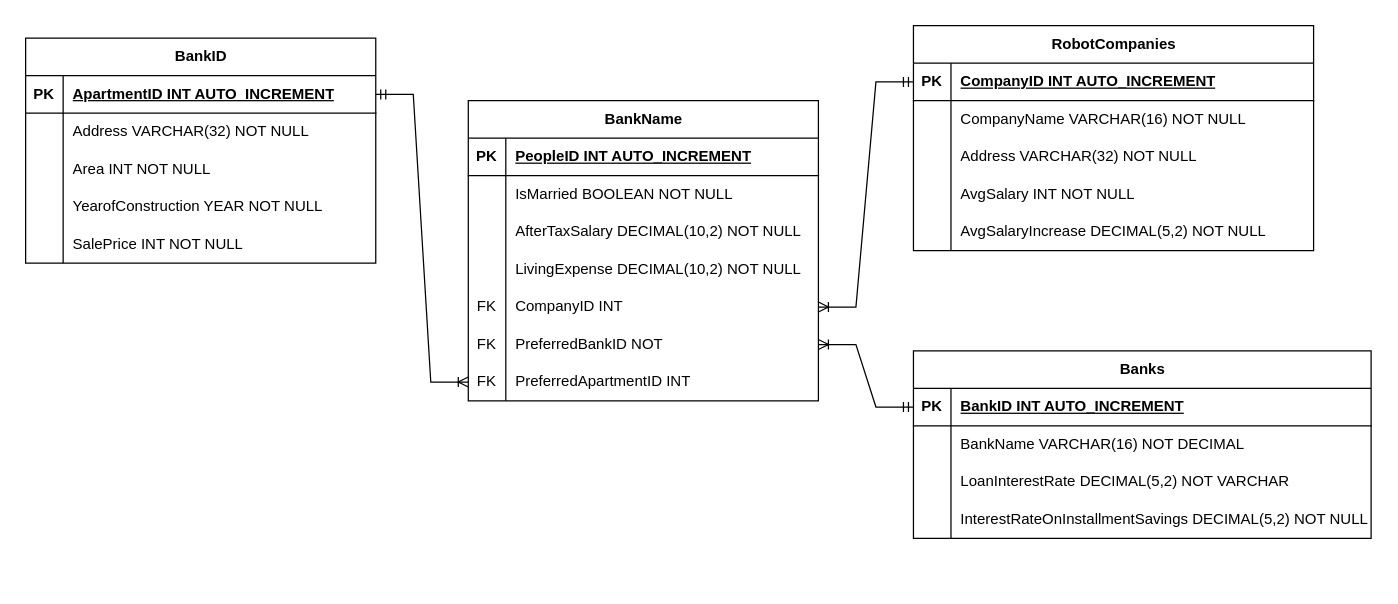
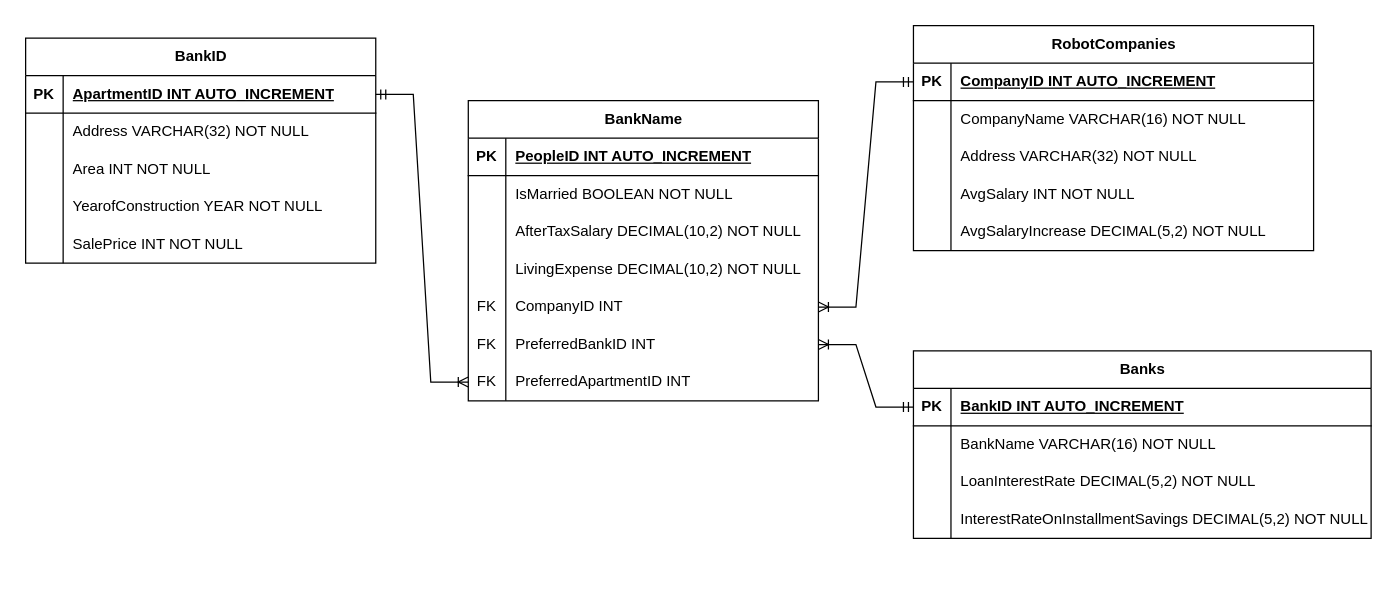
(593, 344) -> (593, 344)
(1089, 444) -> (1077, 444)
(1125, 482) -> (1112, 482)
